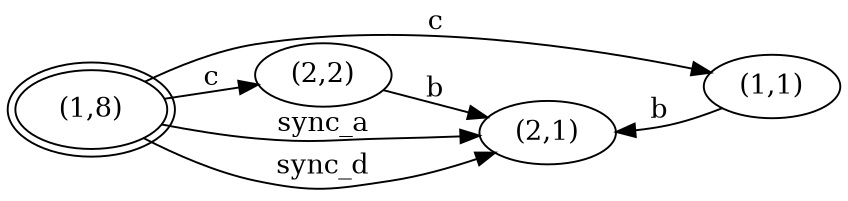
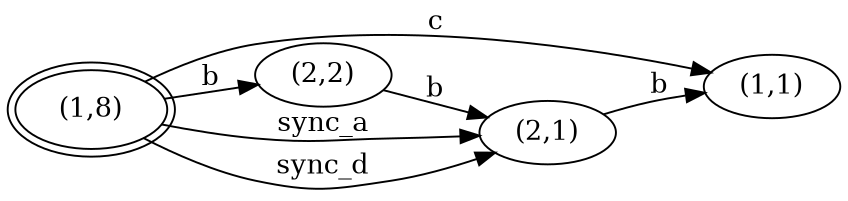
(211, 78) -> (211, 78)
(680, 122) -> (644, 103)
